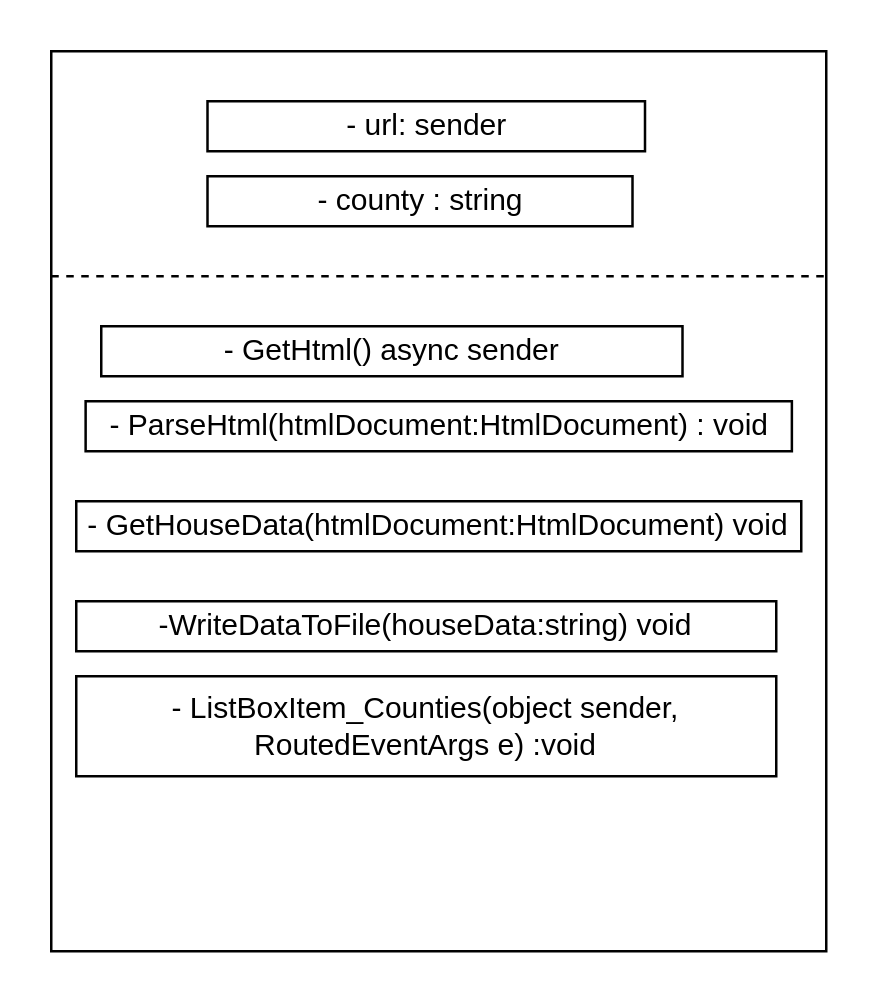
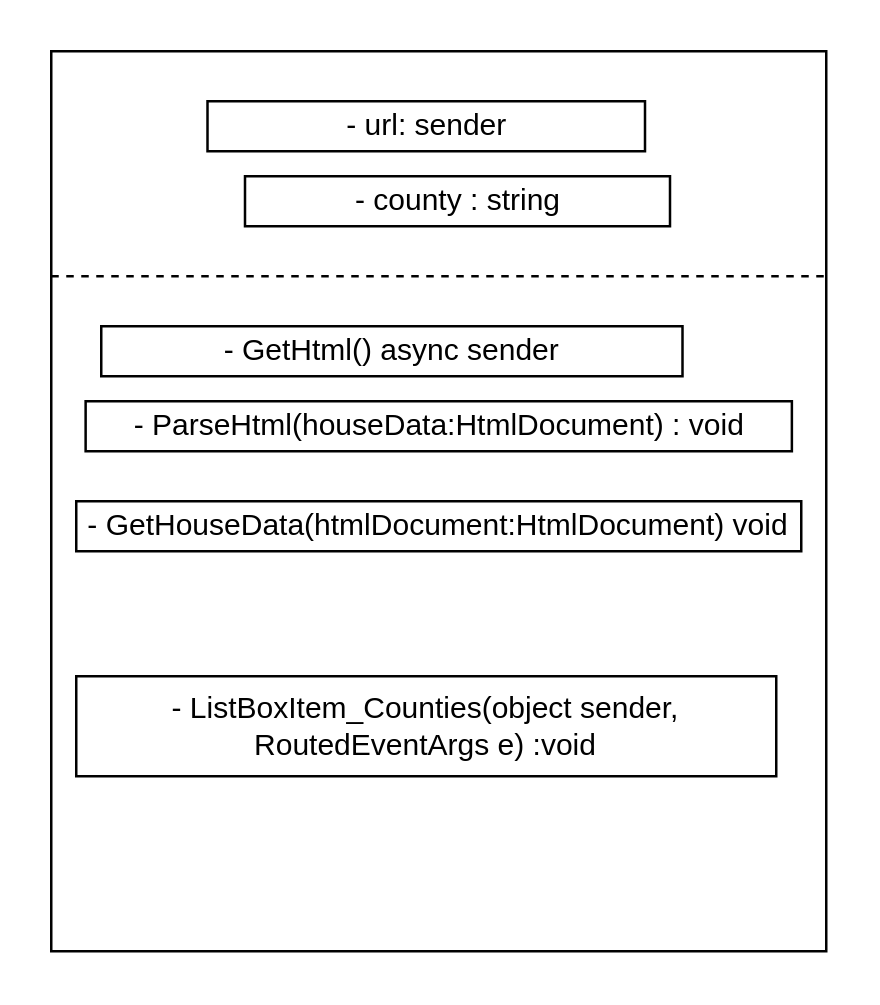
(420, 201) -> (458, 201)
(440, 426) -> (440, 426)
(426, 626) -> none
